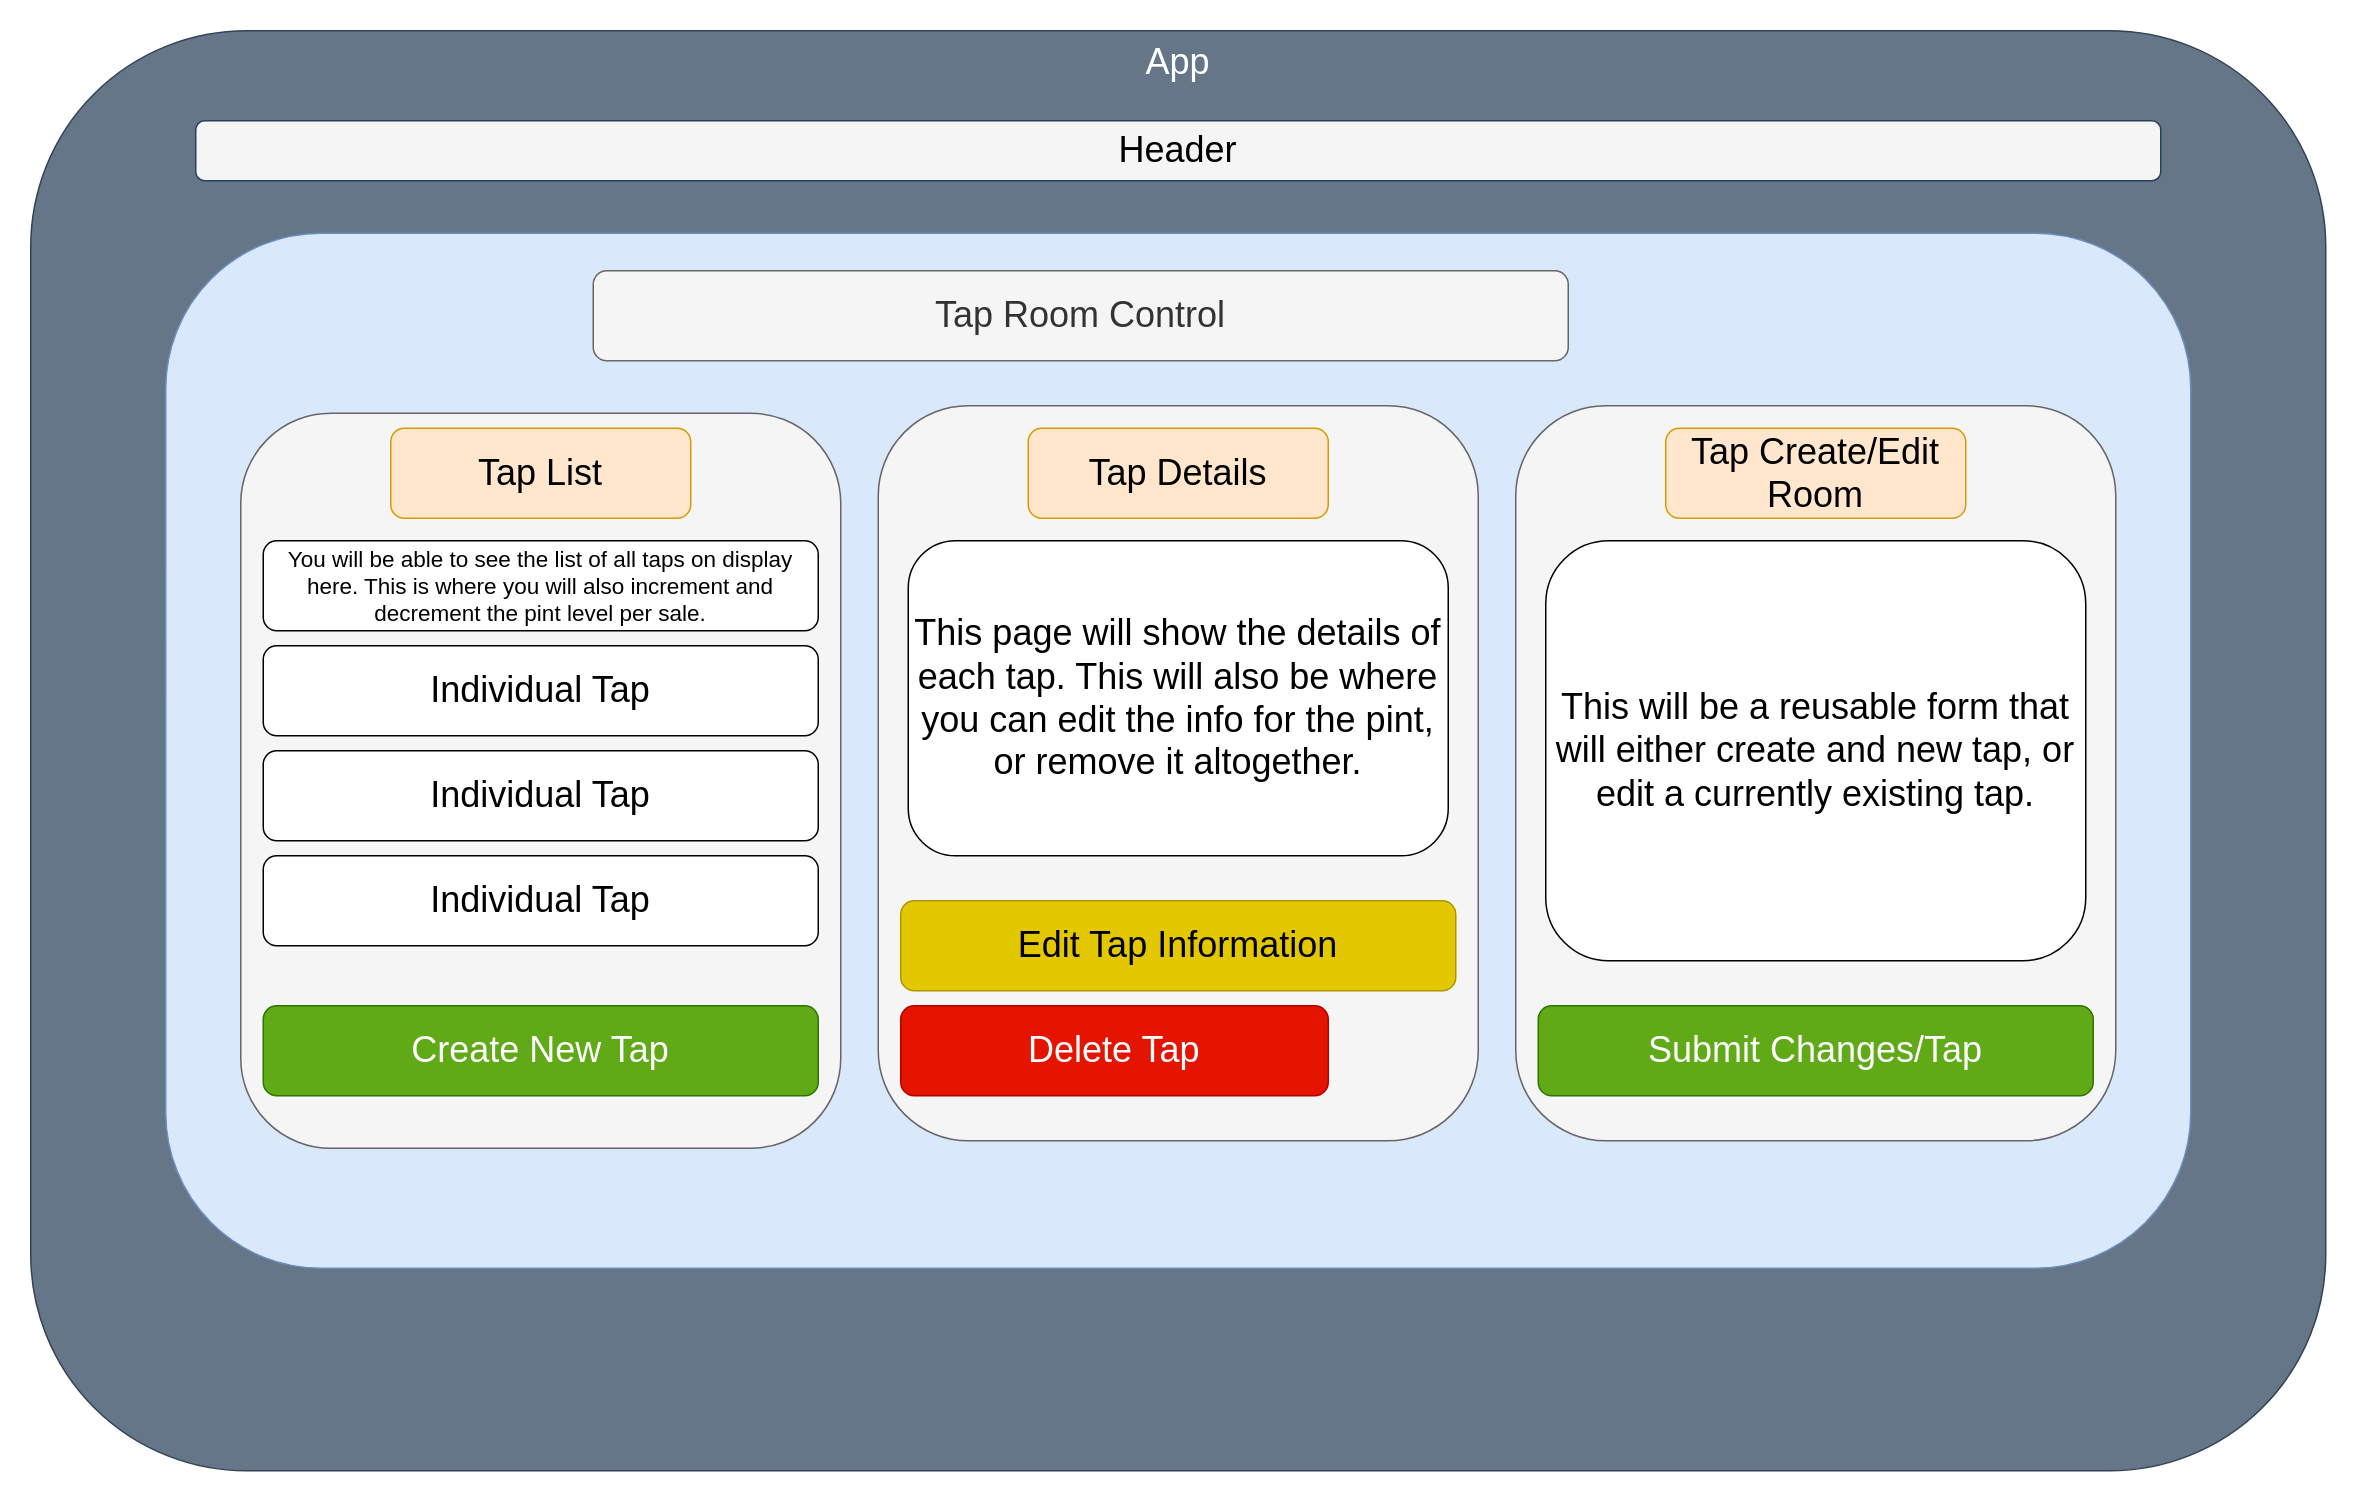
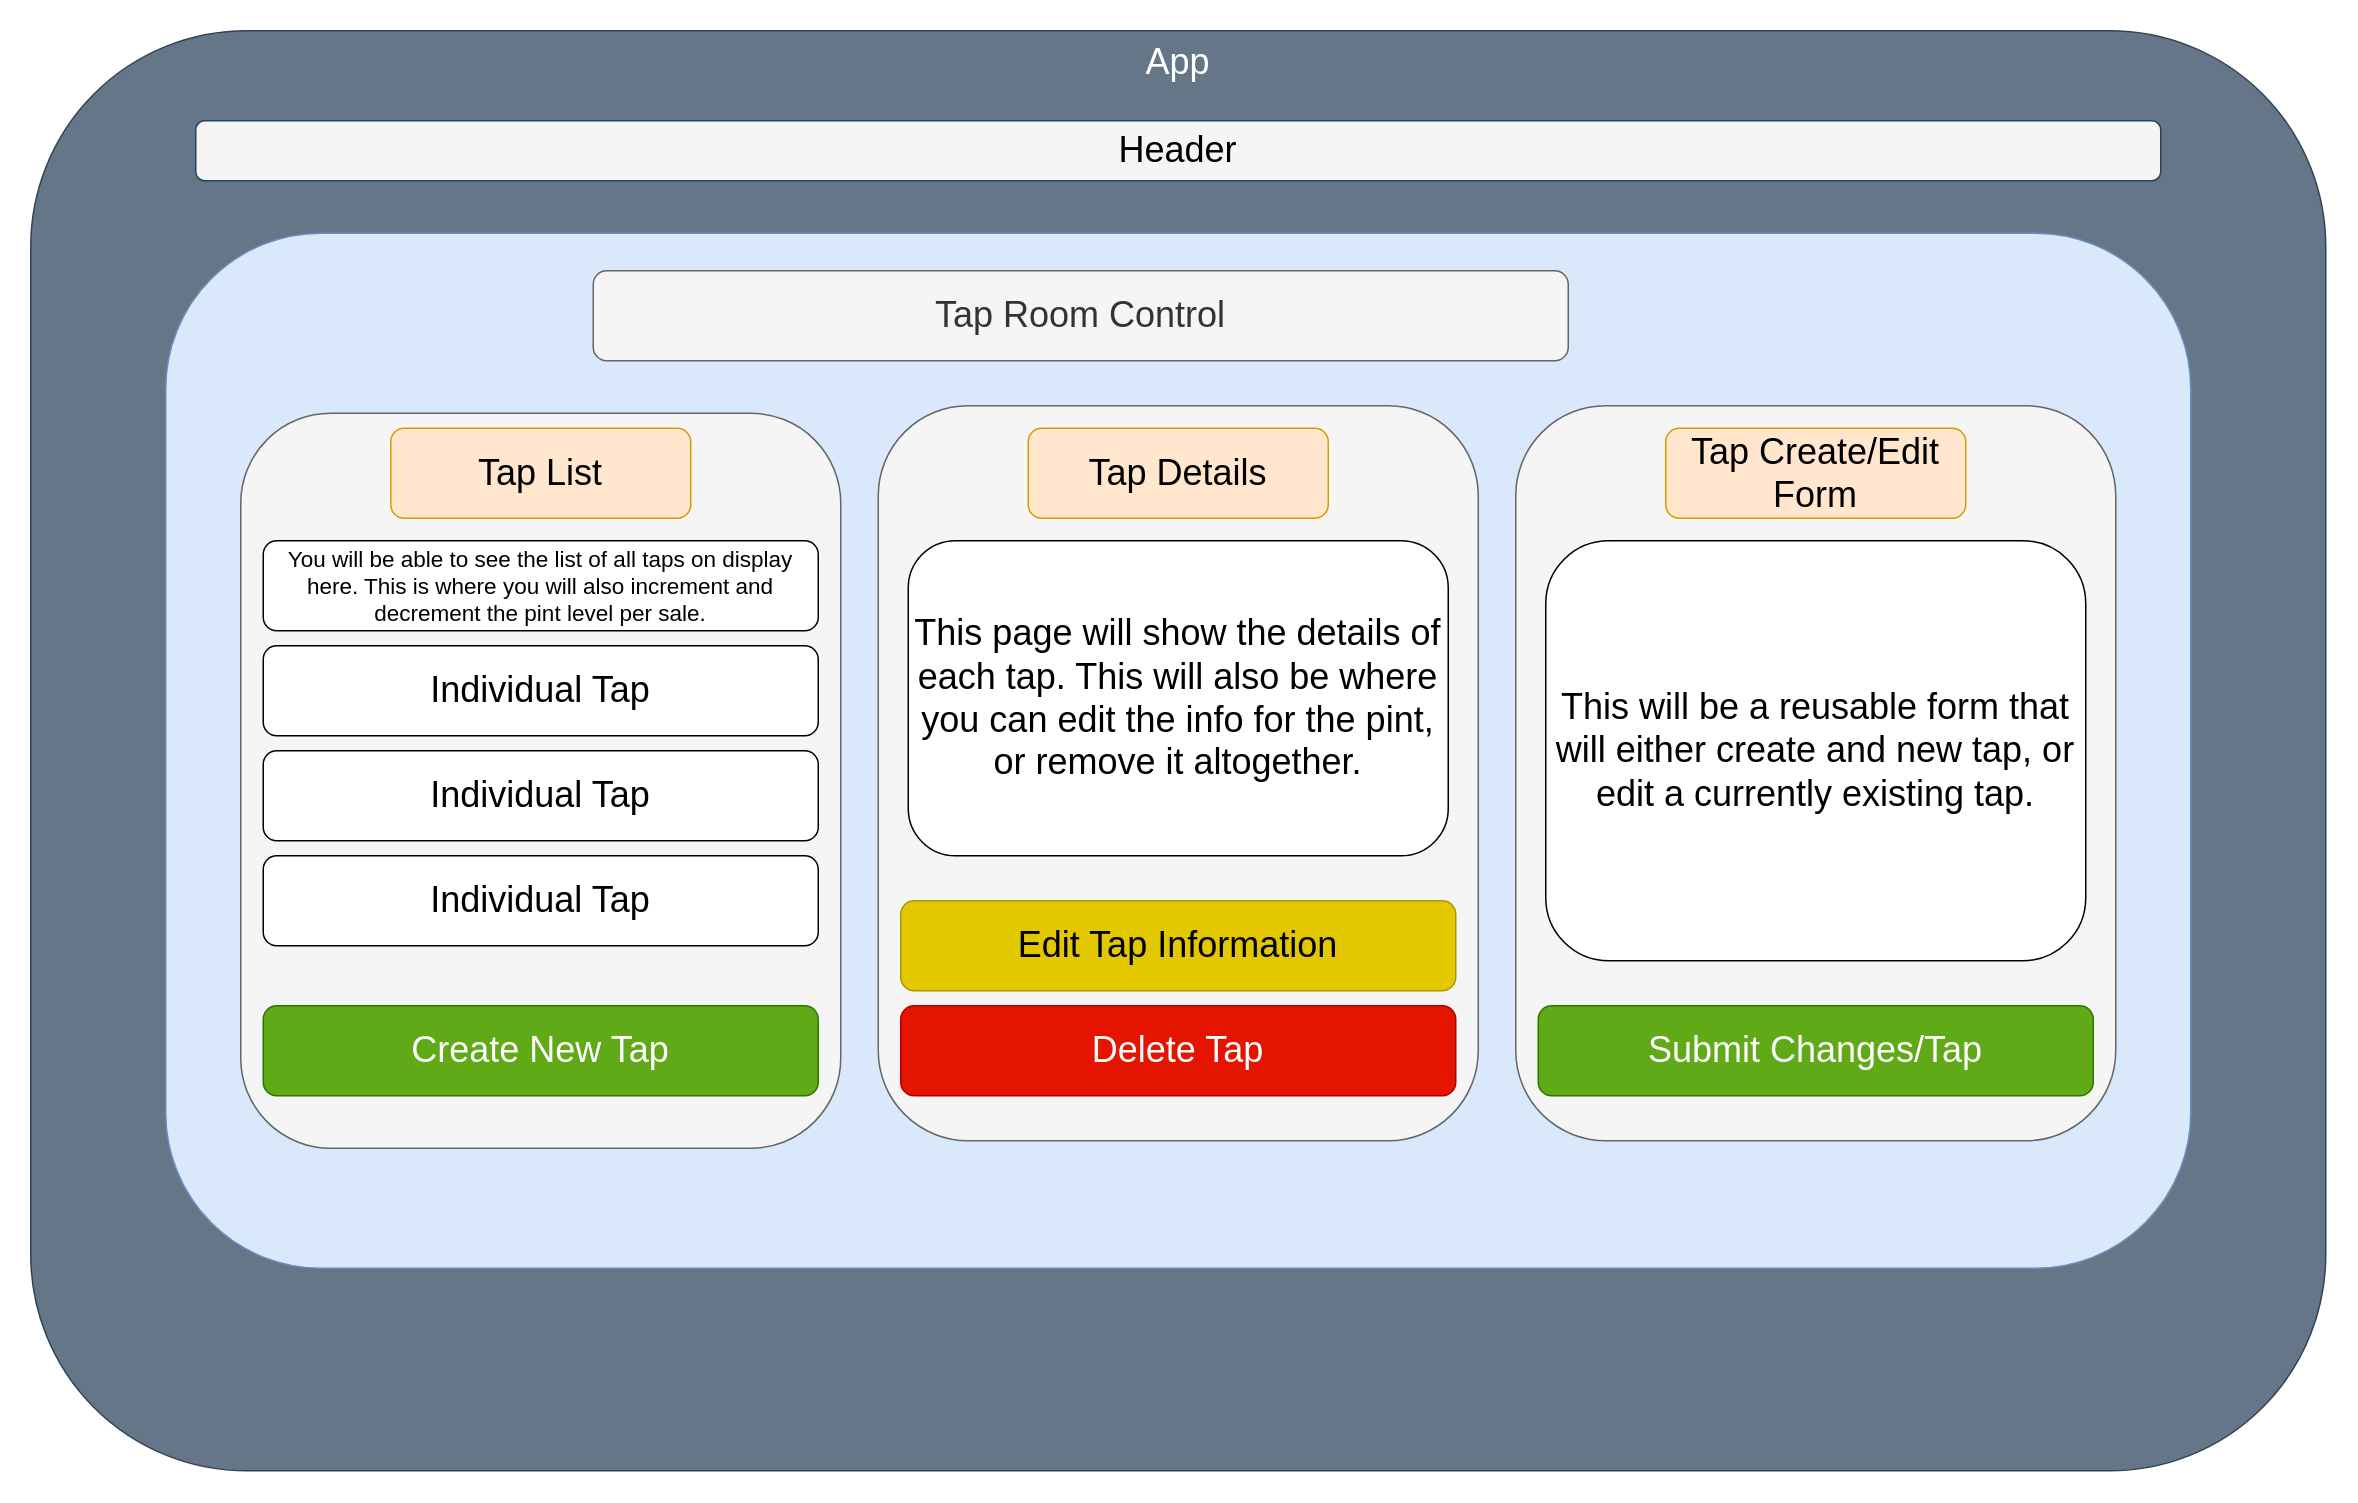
(1816, 473) -> (1816, 473)
(1115, 1051) -> (1178, 1051)
